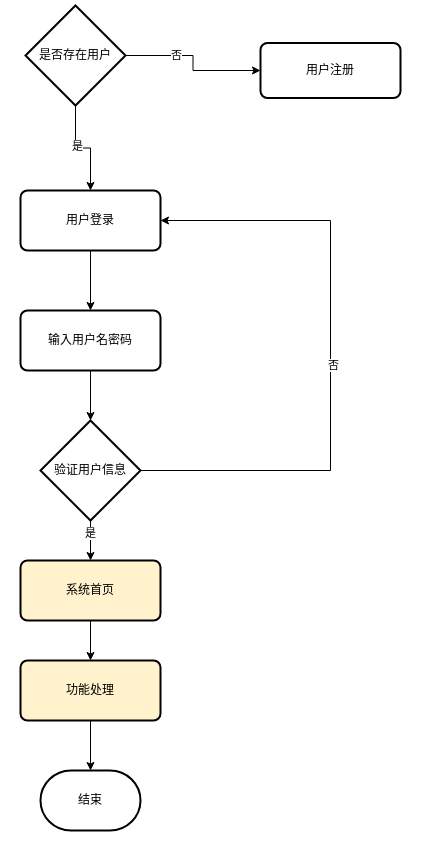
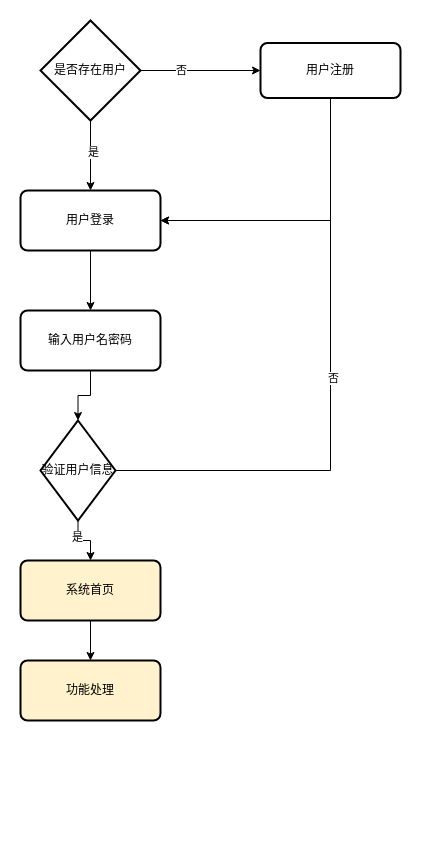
(76, 56) -> (91, 71)
none -> (331, 158)
(91, 471) -> (78, 471)
(91, 742) -> none
(91, 801) -> none
